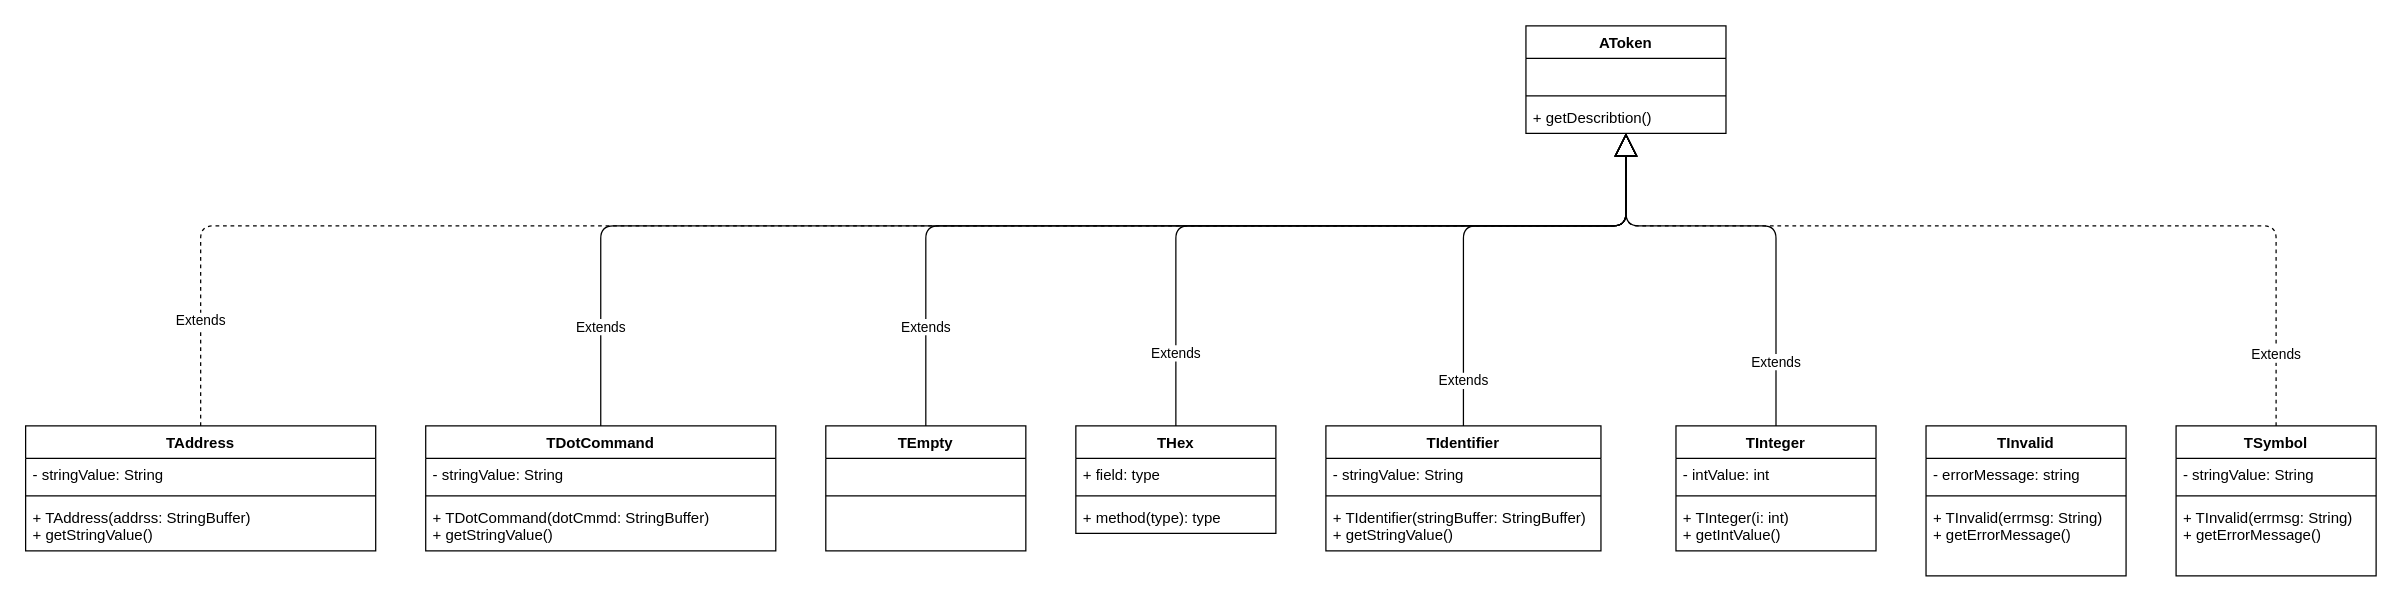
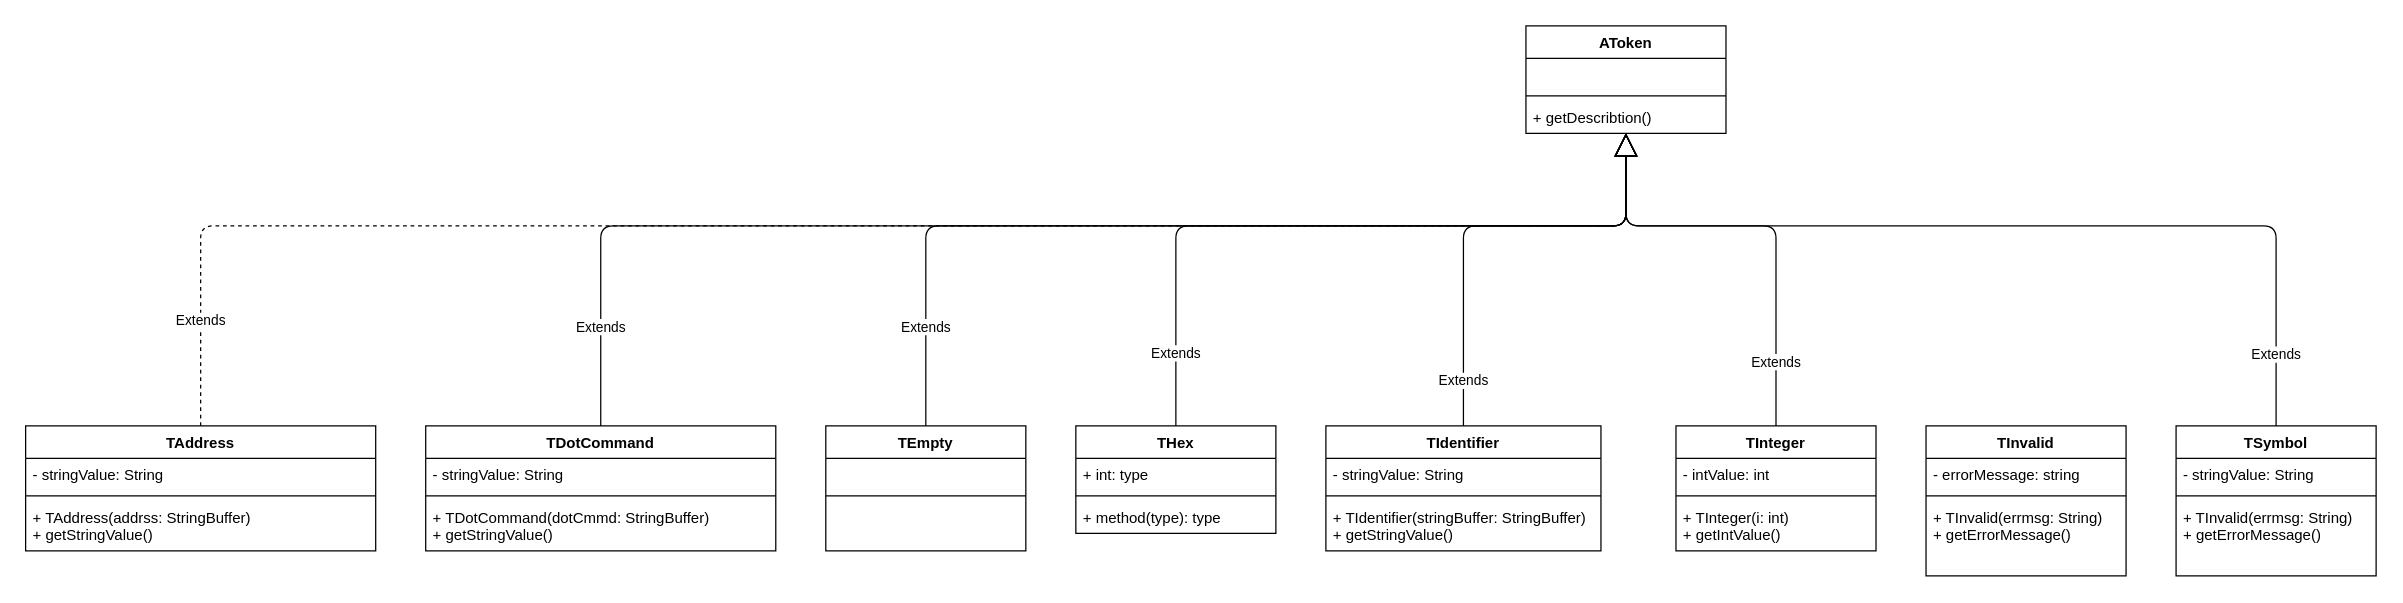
(2080, 226) -> (2080, 226)
(1127, 475) -> (1121, 475)
